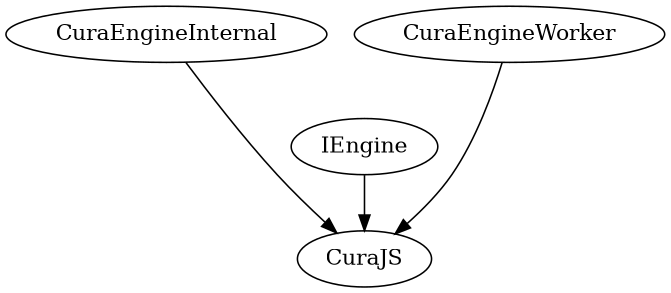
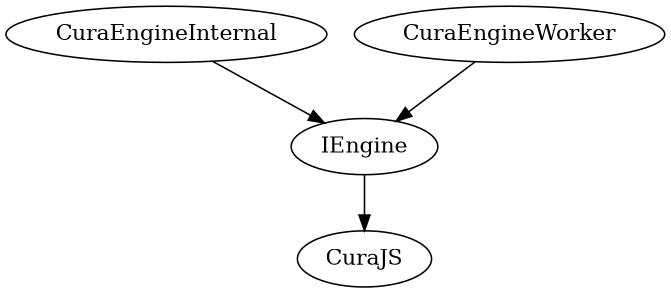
(252, 146) -> (262, 88)
(467, 150) -> (442, 87)
